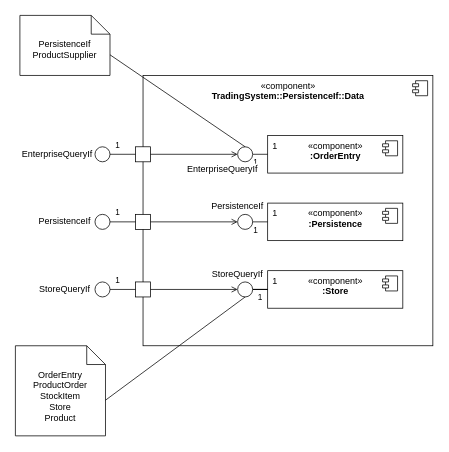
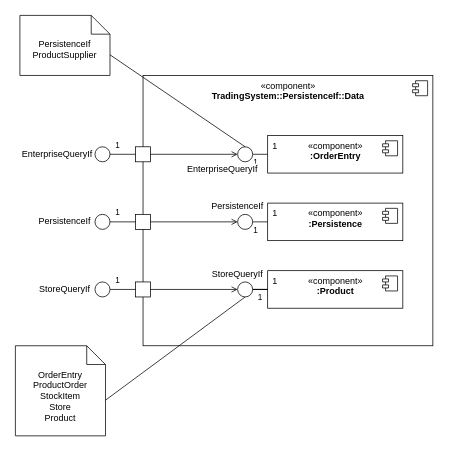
(335, 286) -> (335, 286)
